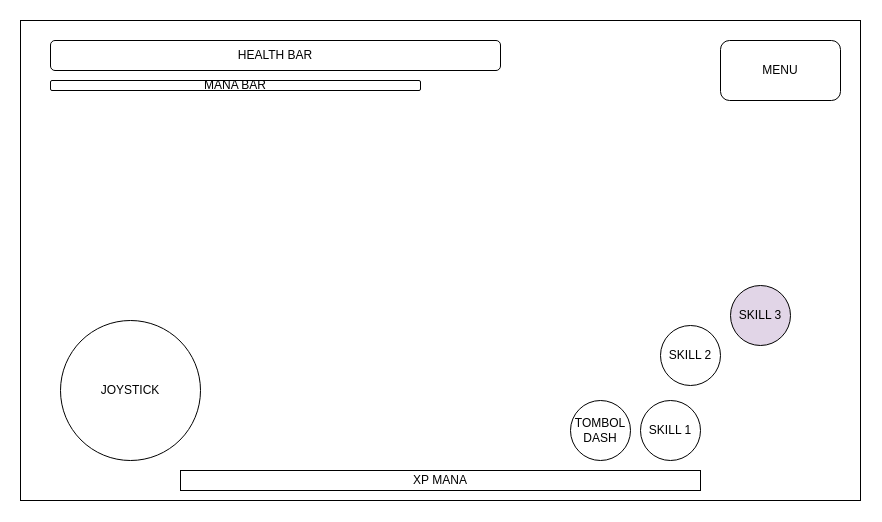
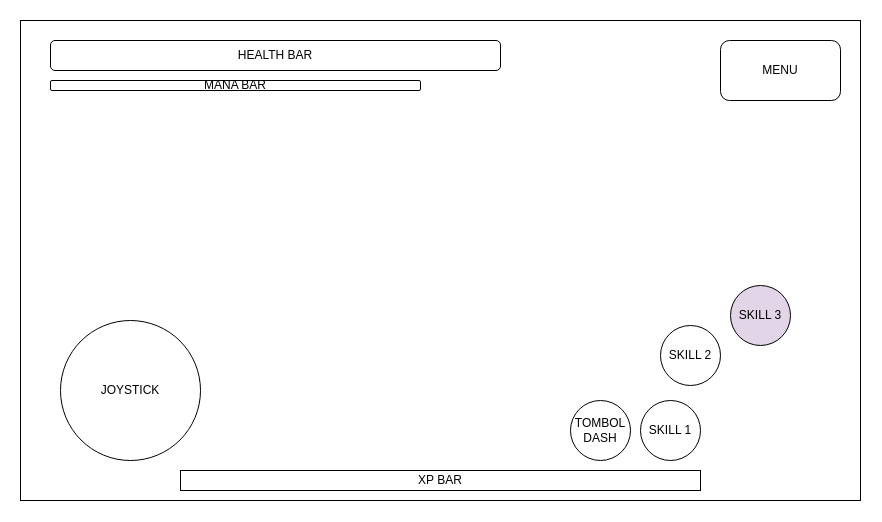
(441, 481) -> (441, 481)
